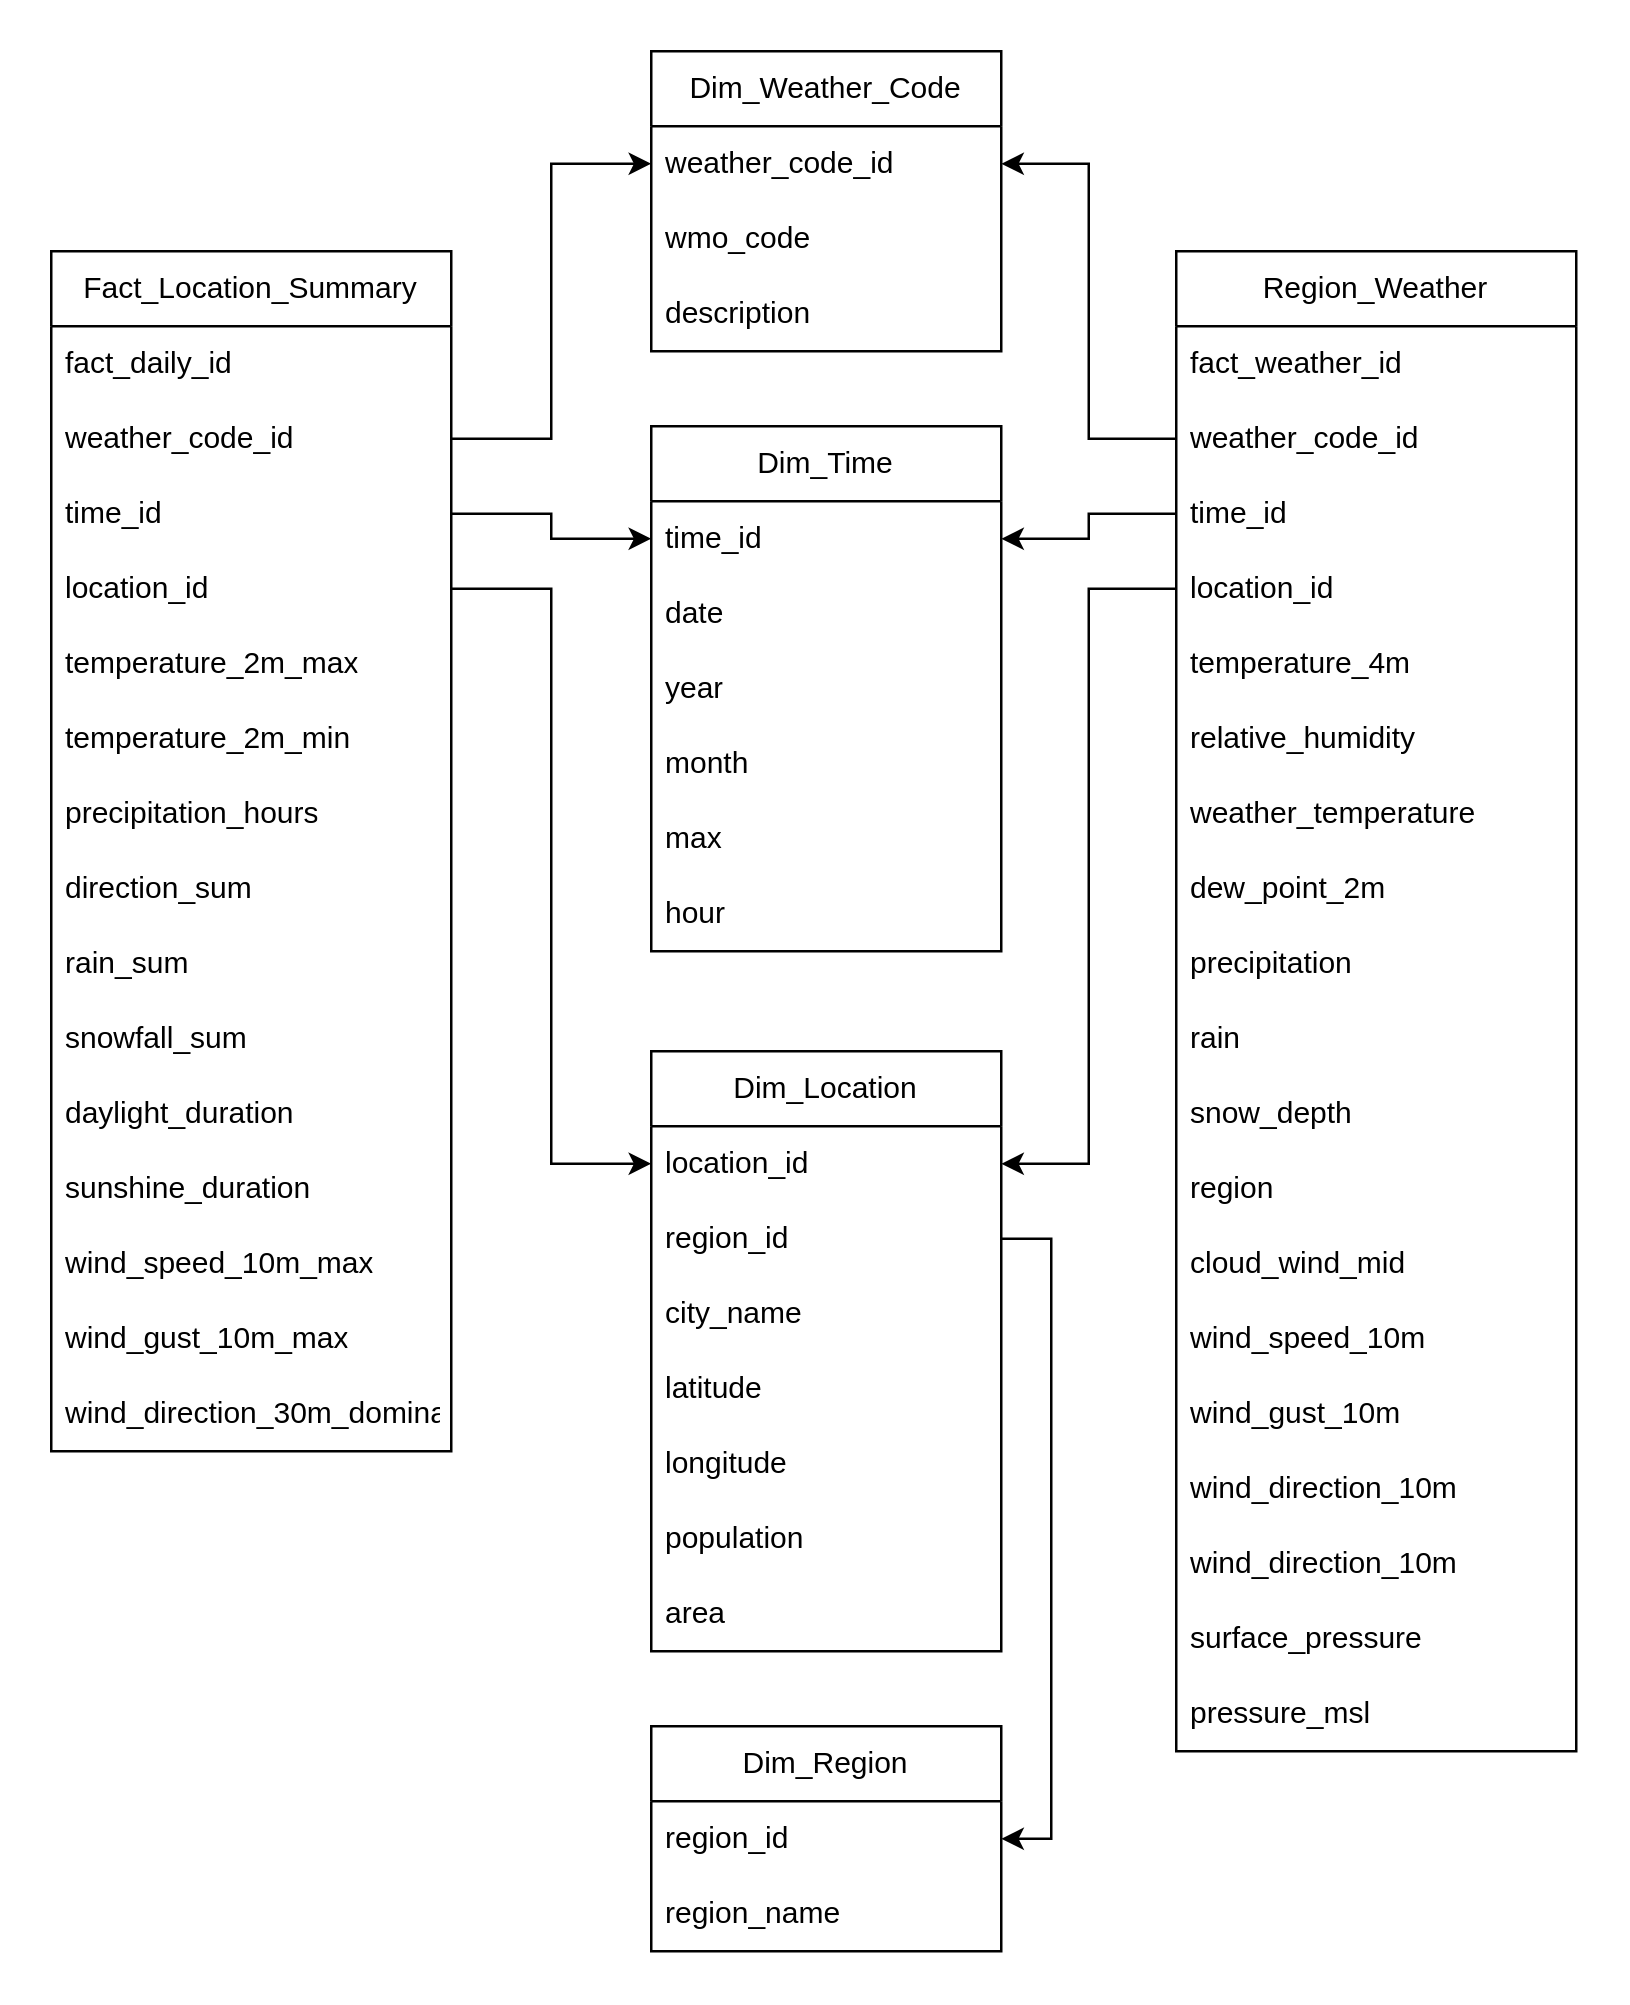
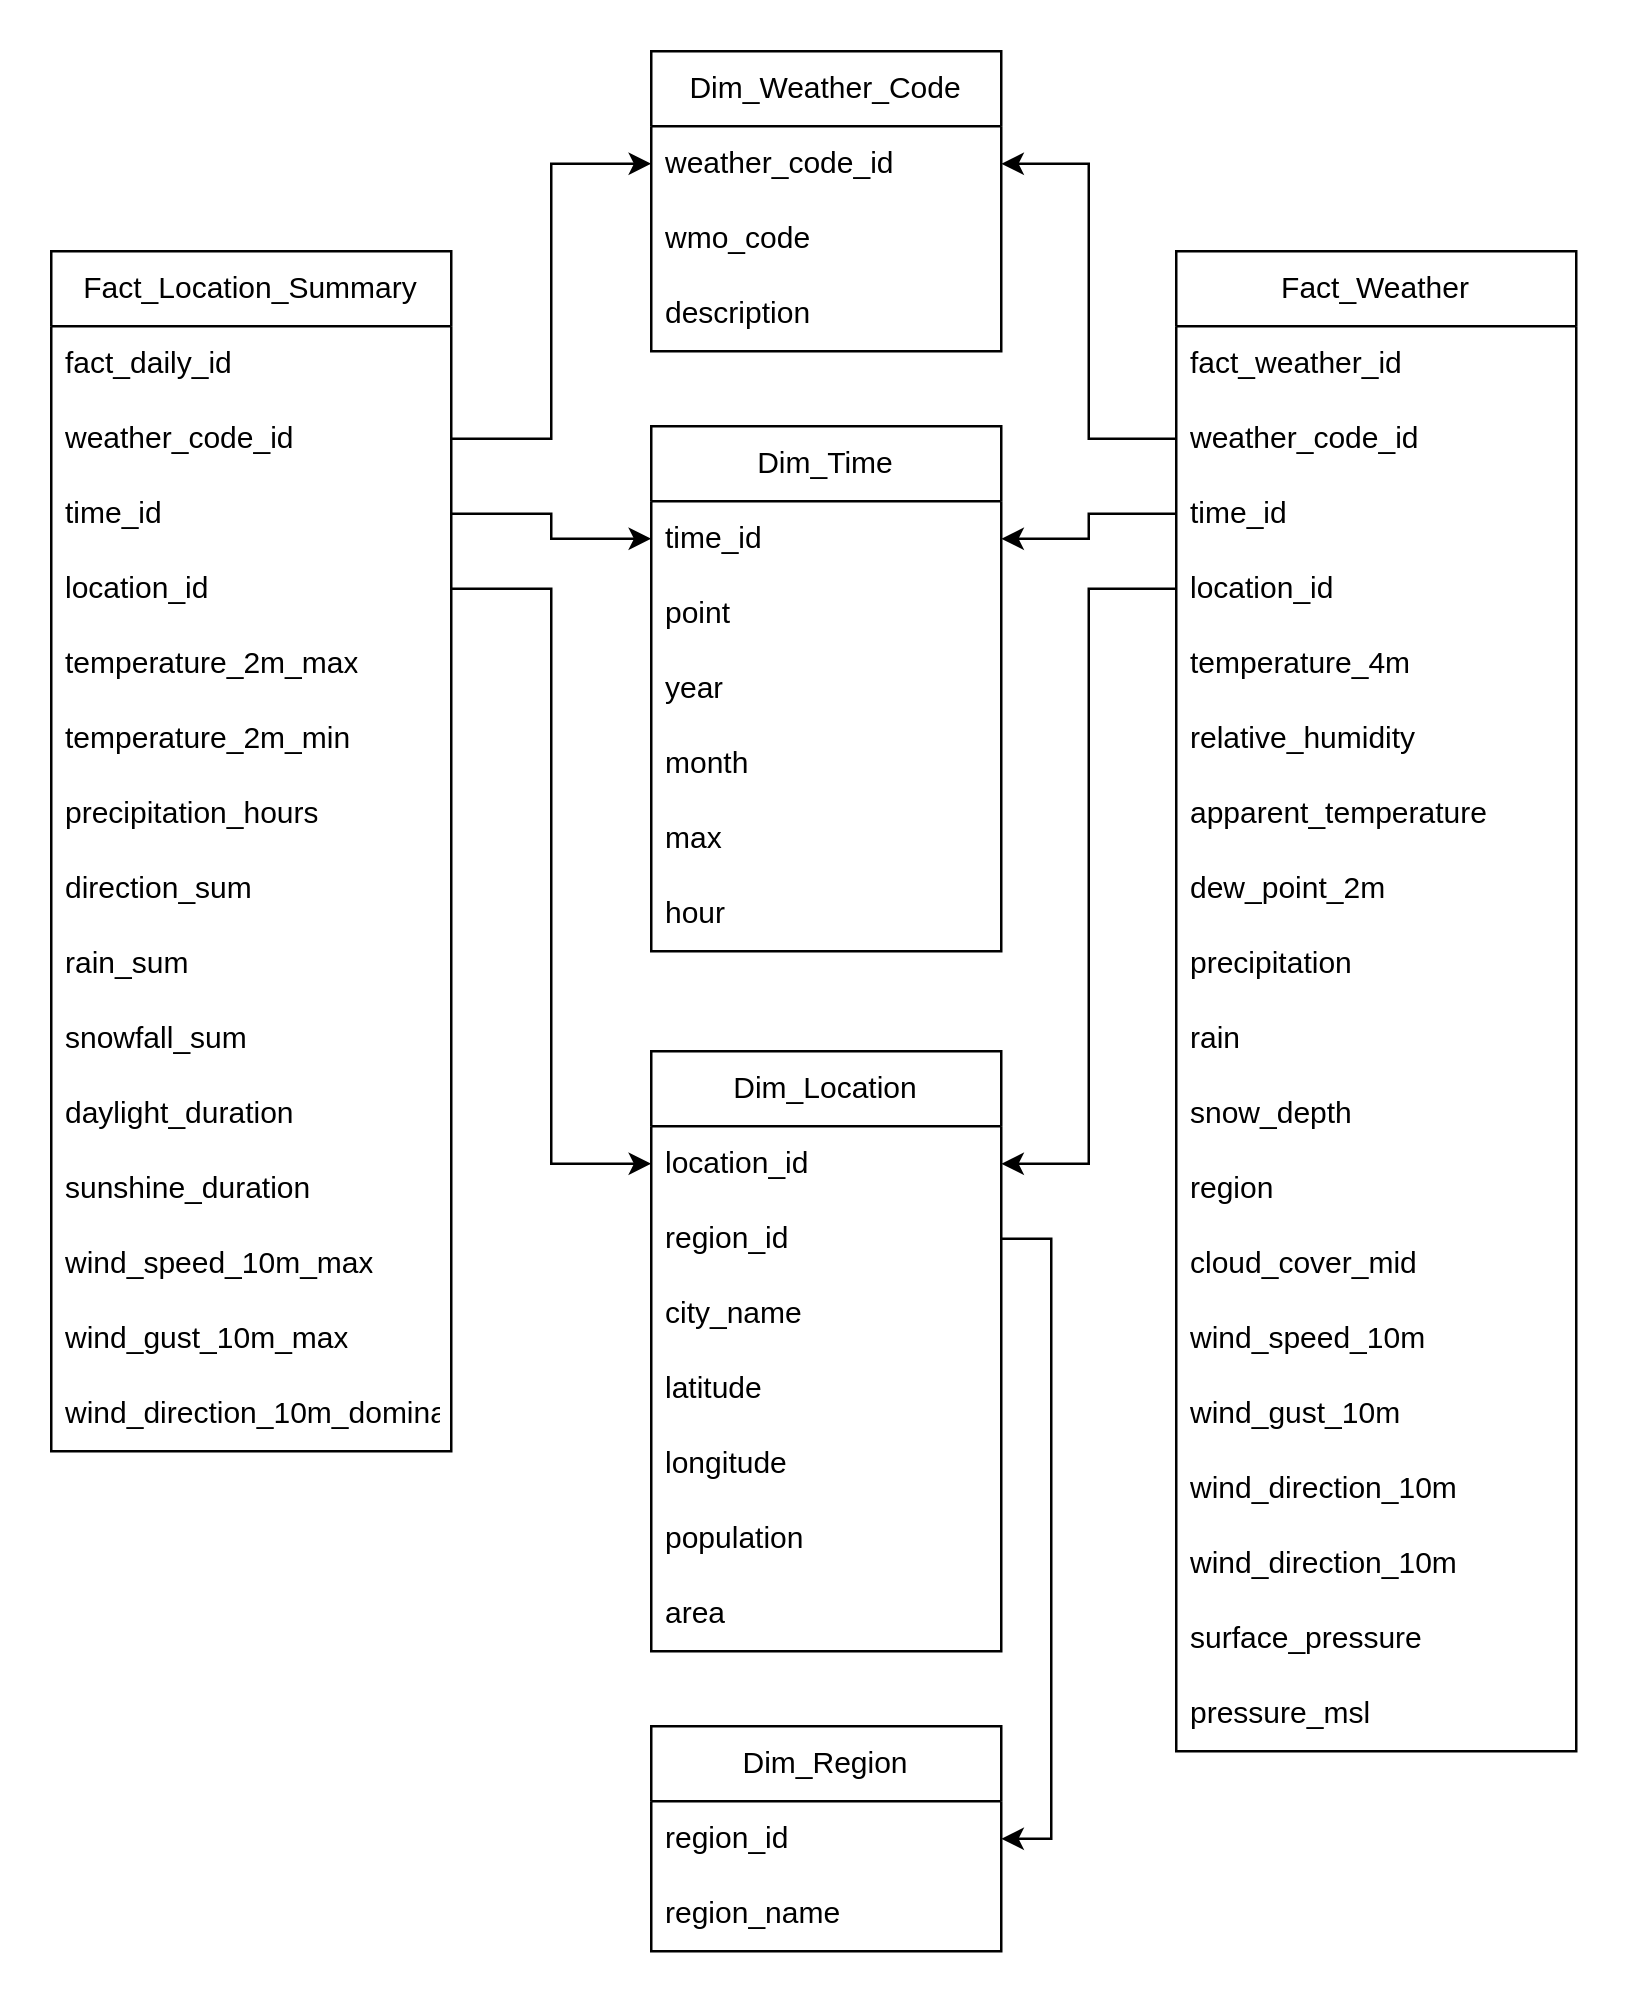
(1376, 289) -> (1376, 289)
(700, 614) -> (704, 614)
(1351, 814) -> (1359, 814)
(1297, 1264) -> (1309, 1264)
(254, 1414) -> (254, 1414)
